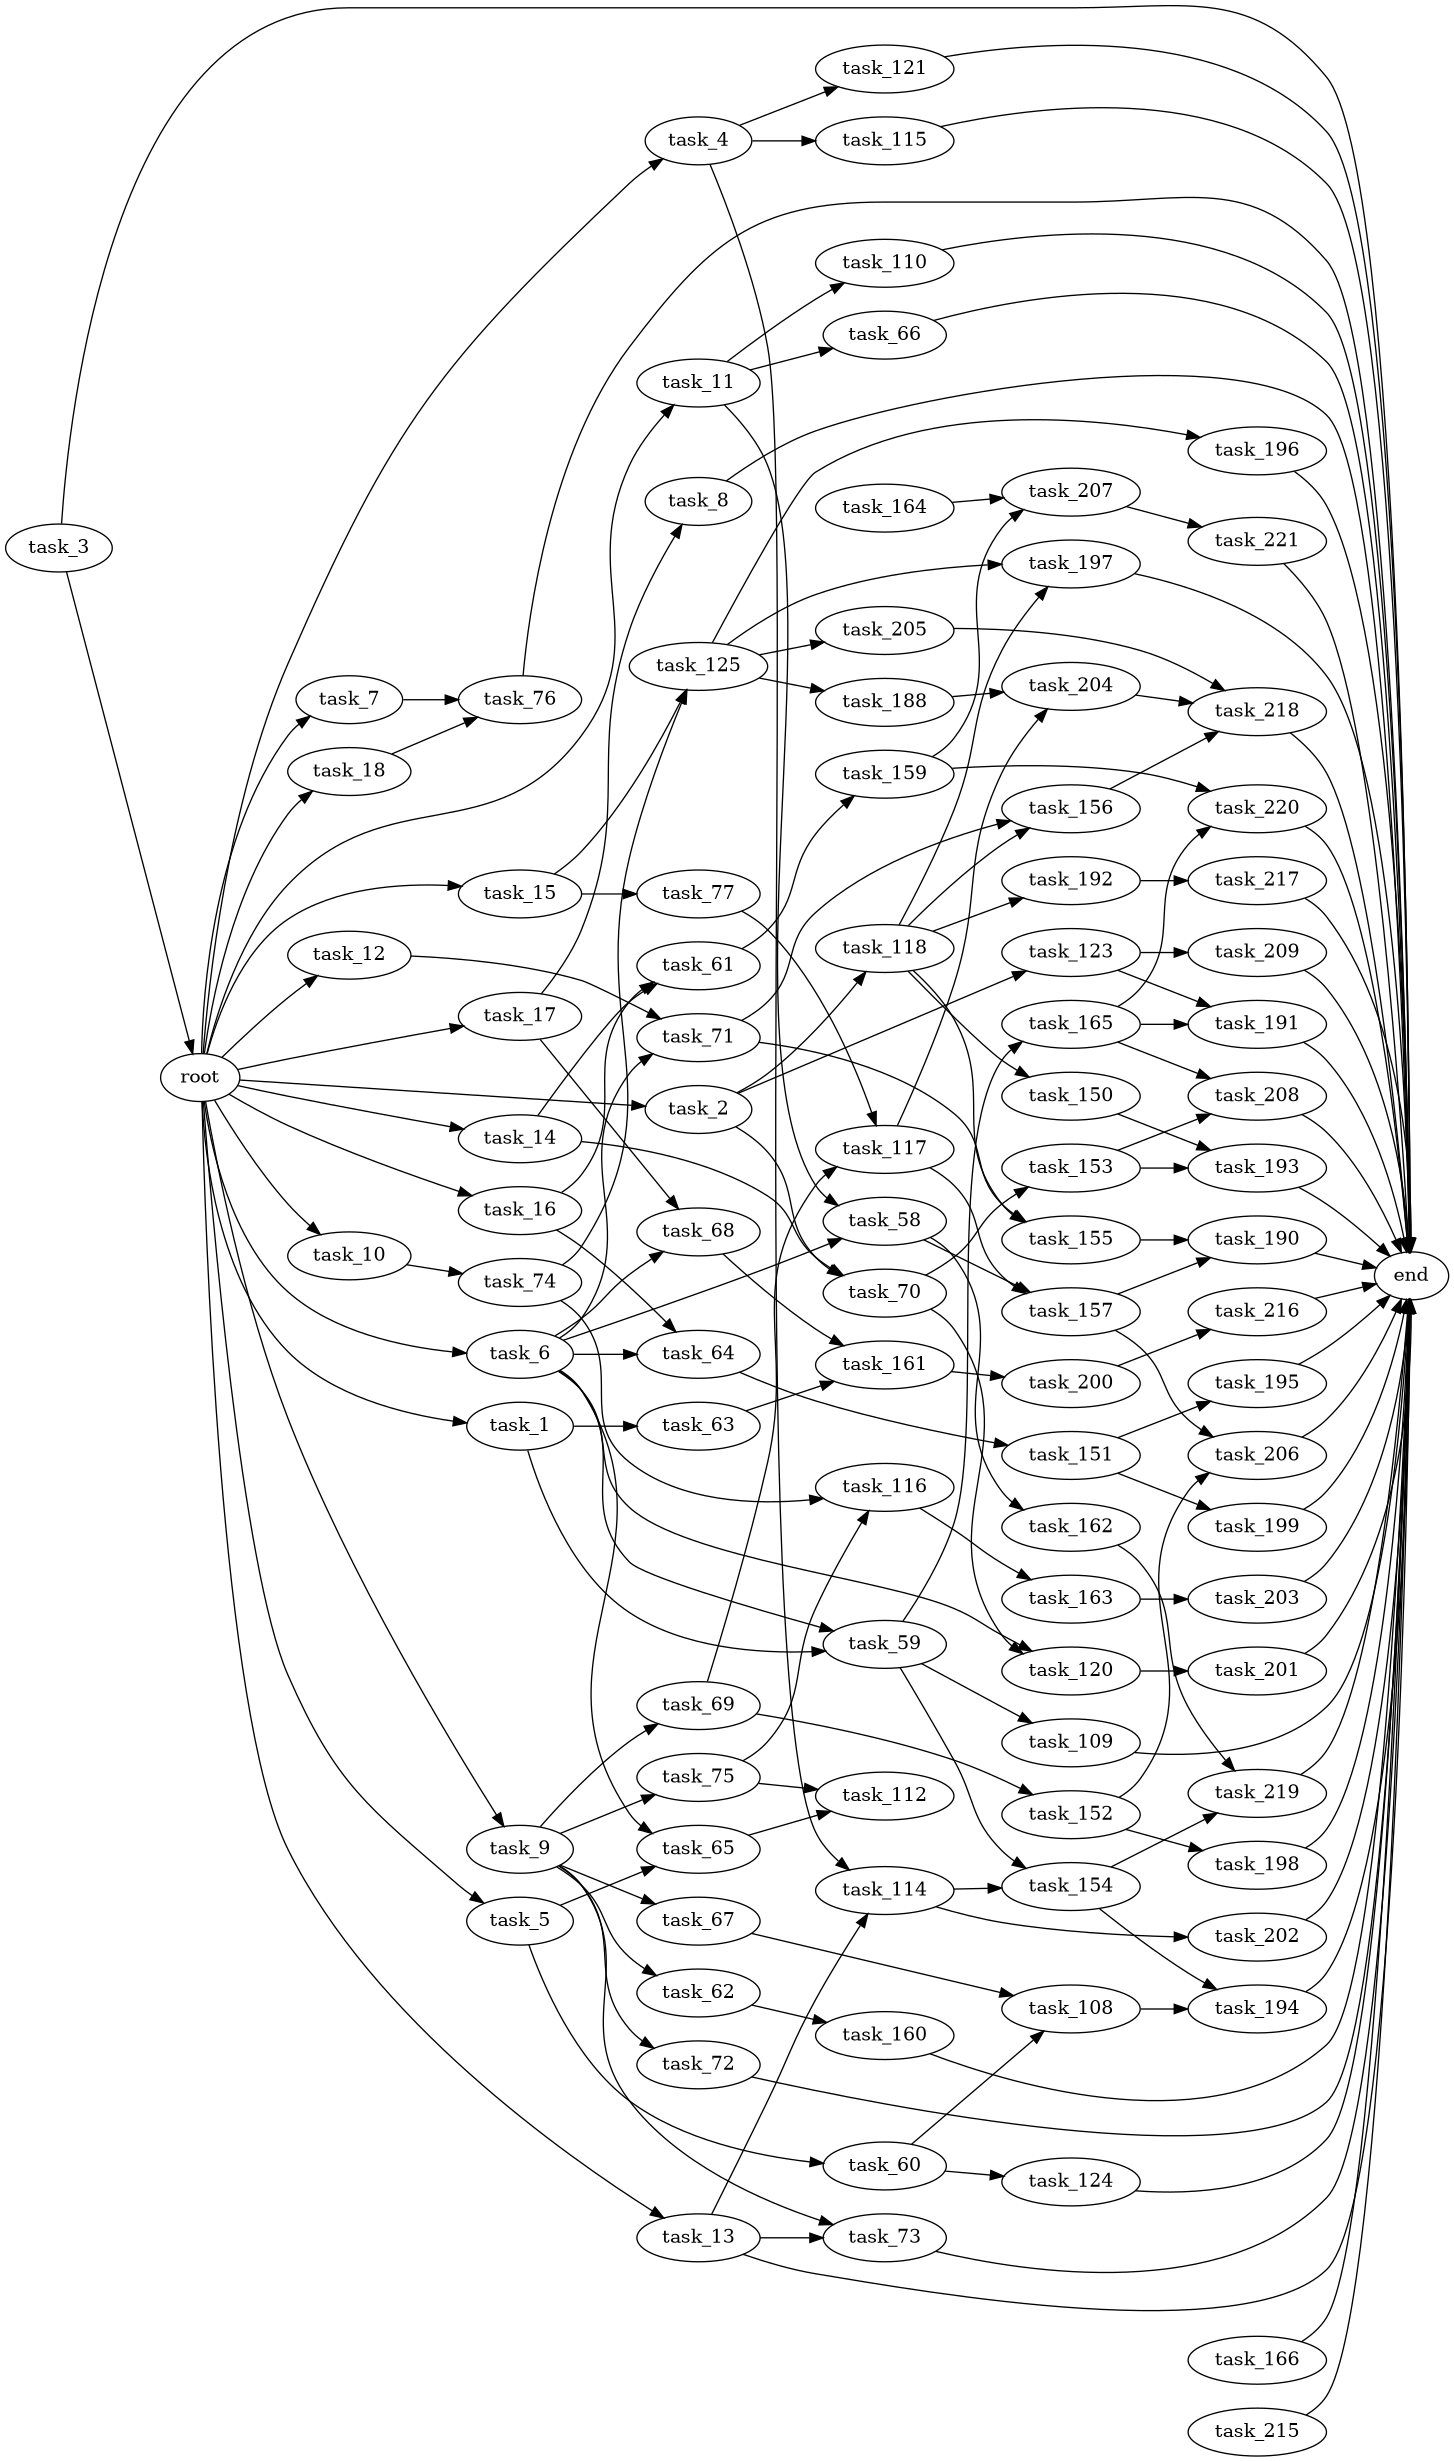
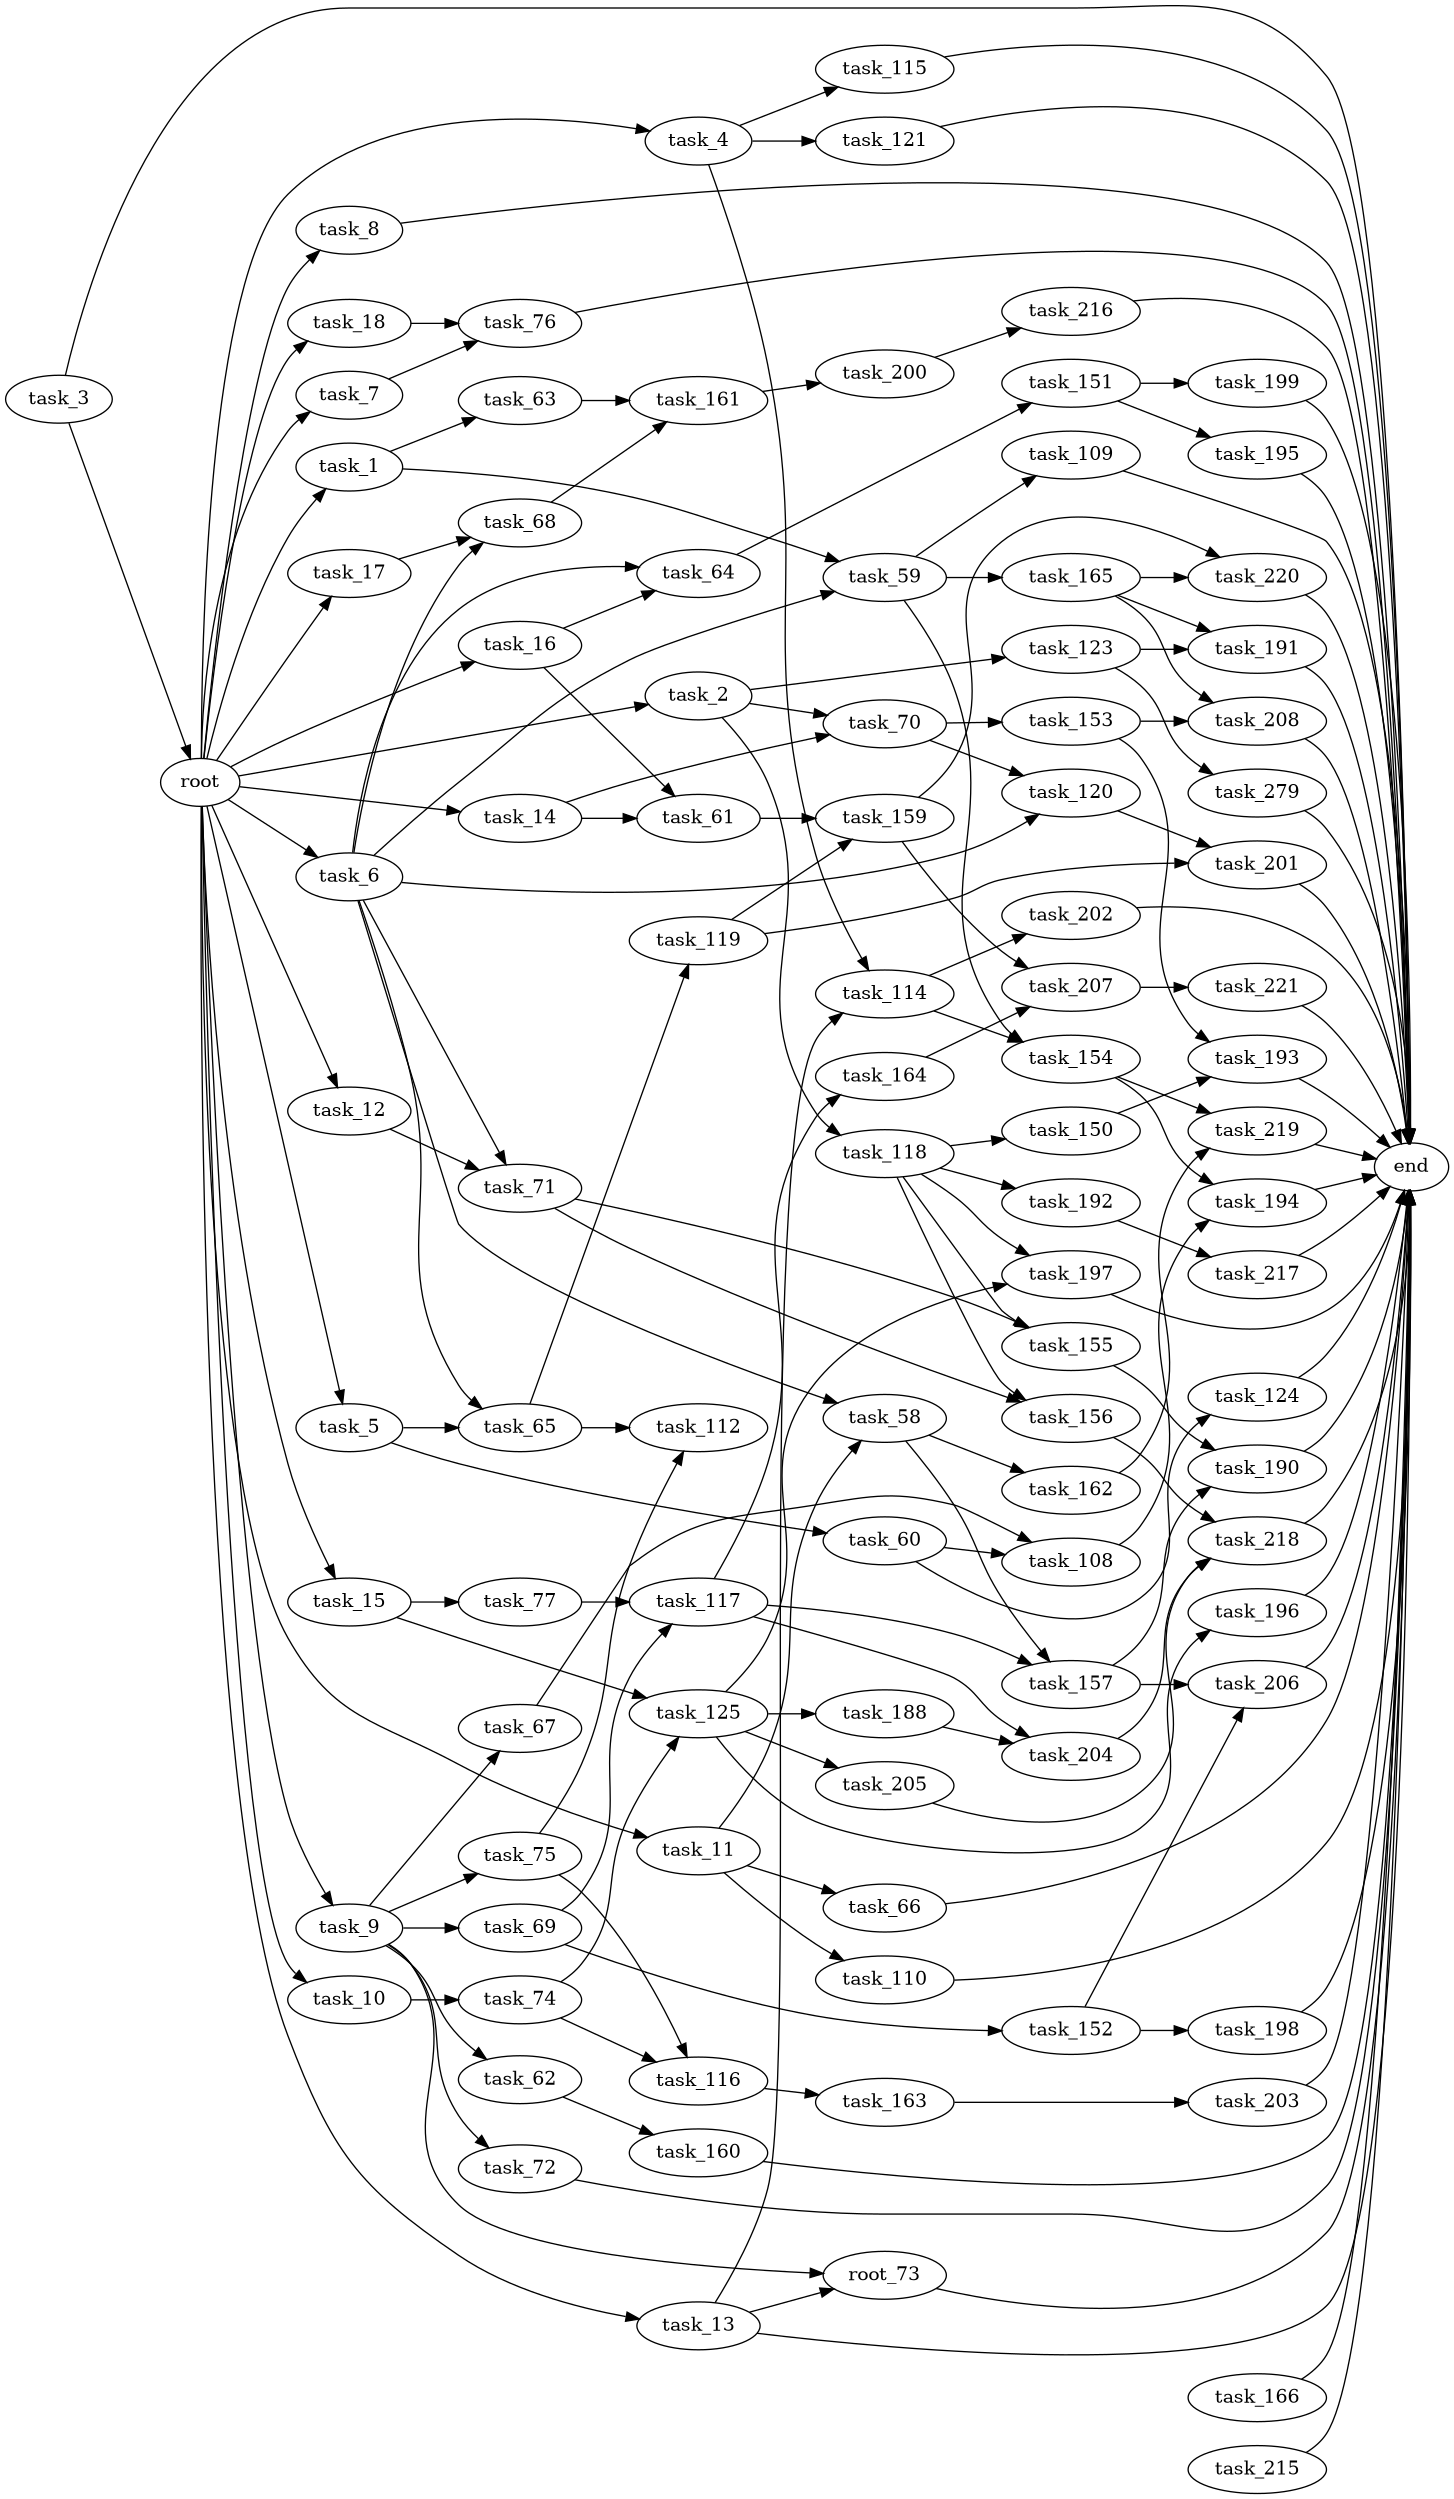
(608, 766) -> (241, 464)
none -> (699, 941)
(1257, 953) -> (1257, 793)
none -> (776, 1278)
(885, 2238) -> (885, 2275)
